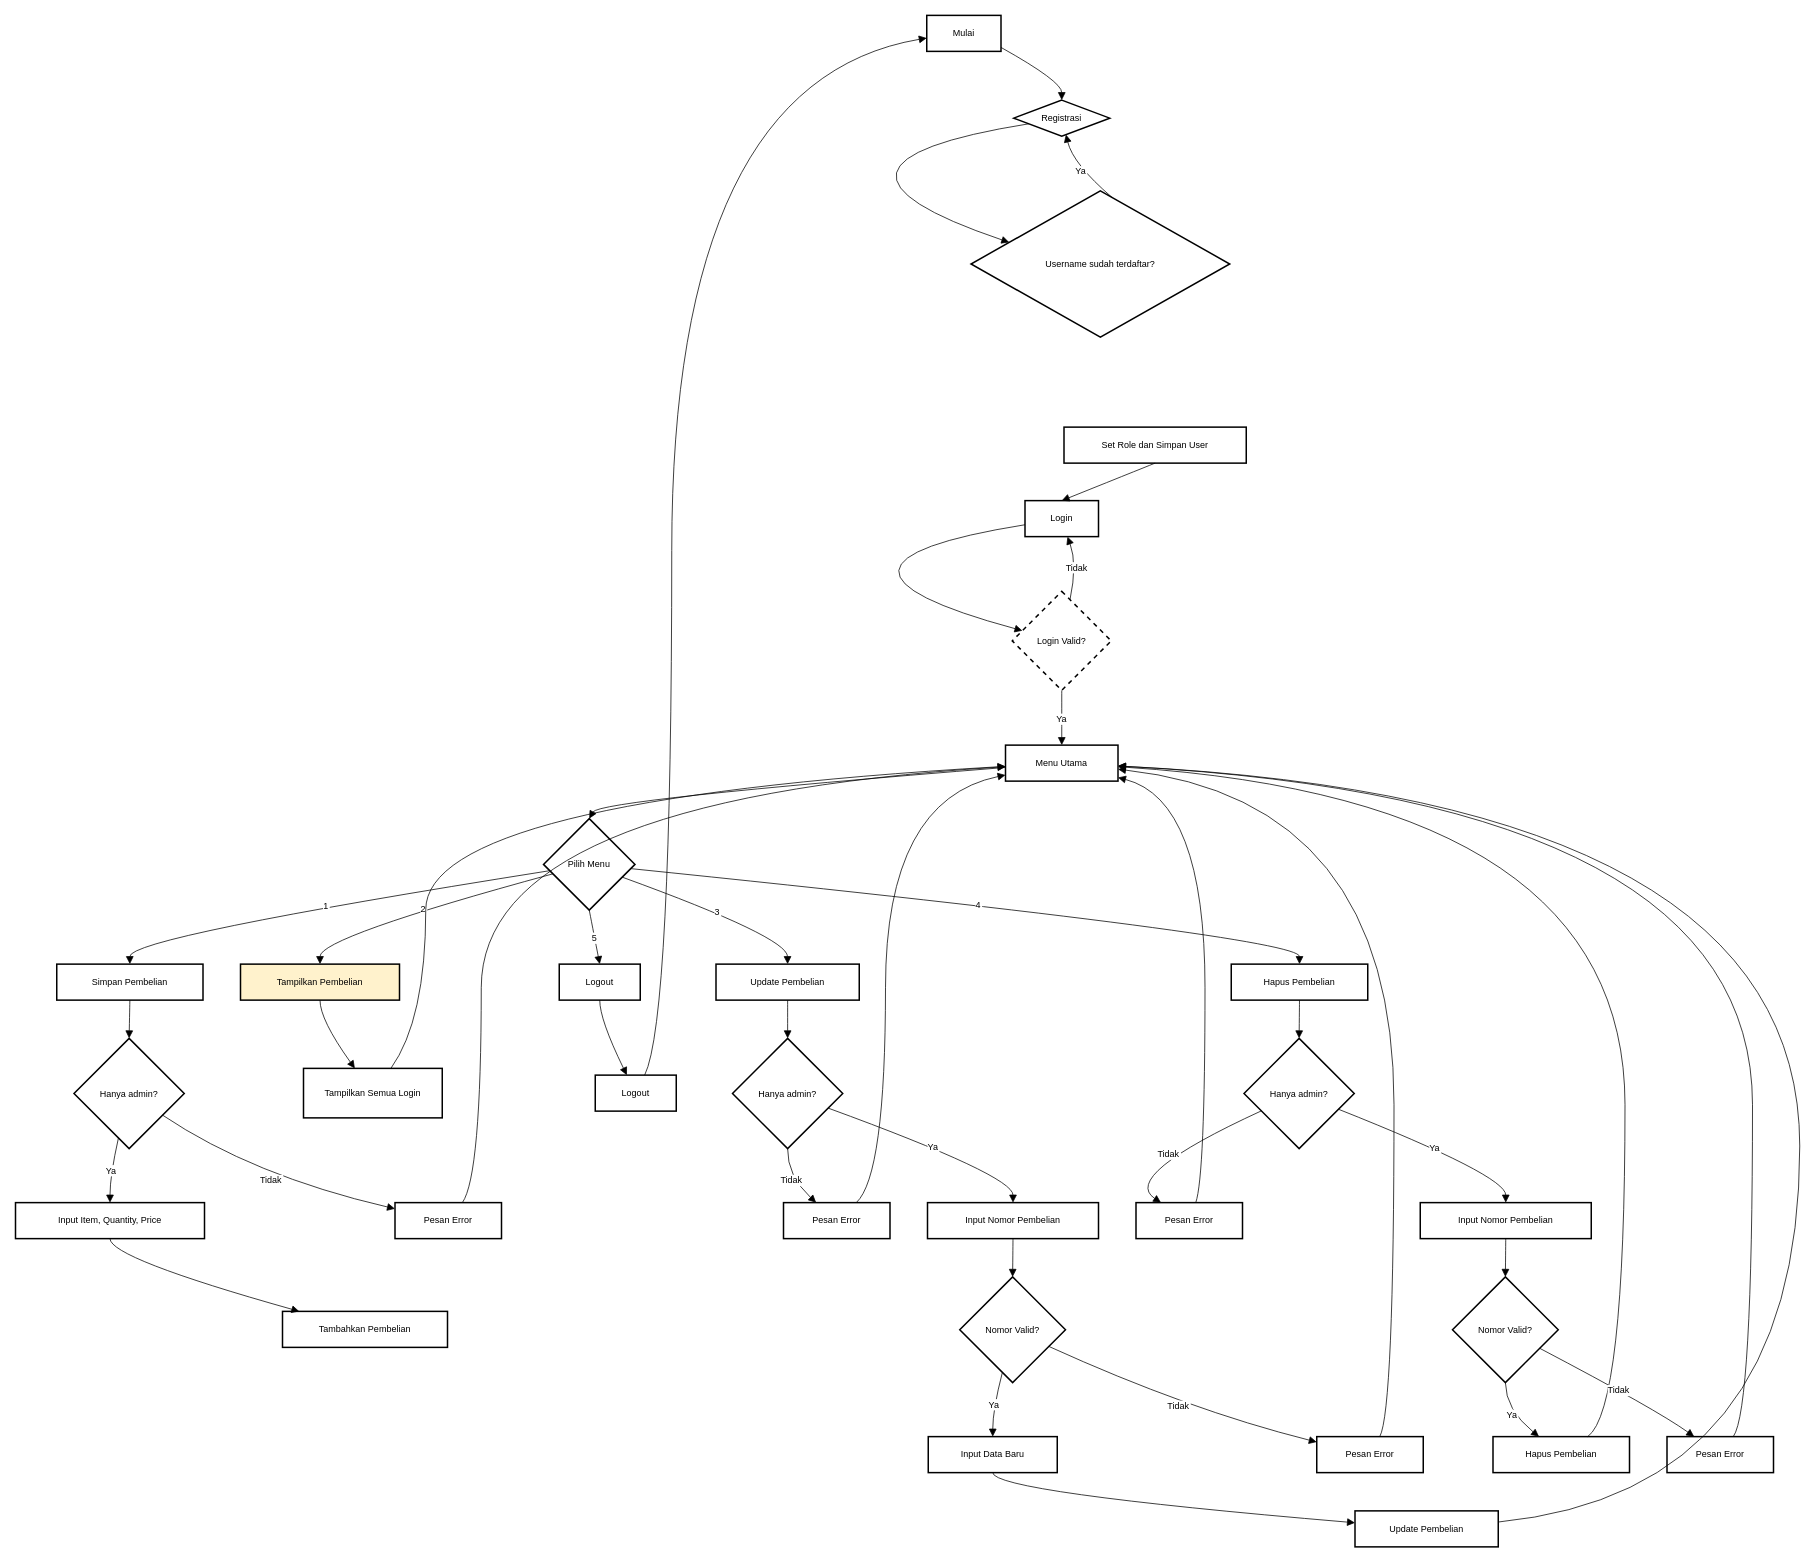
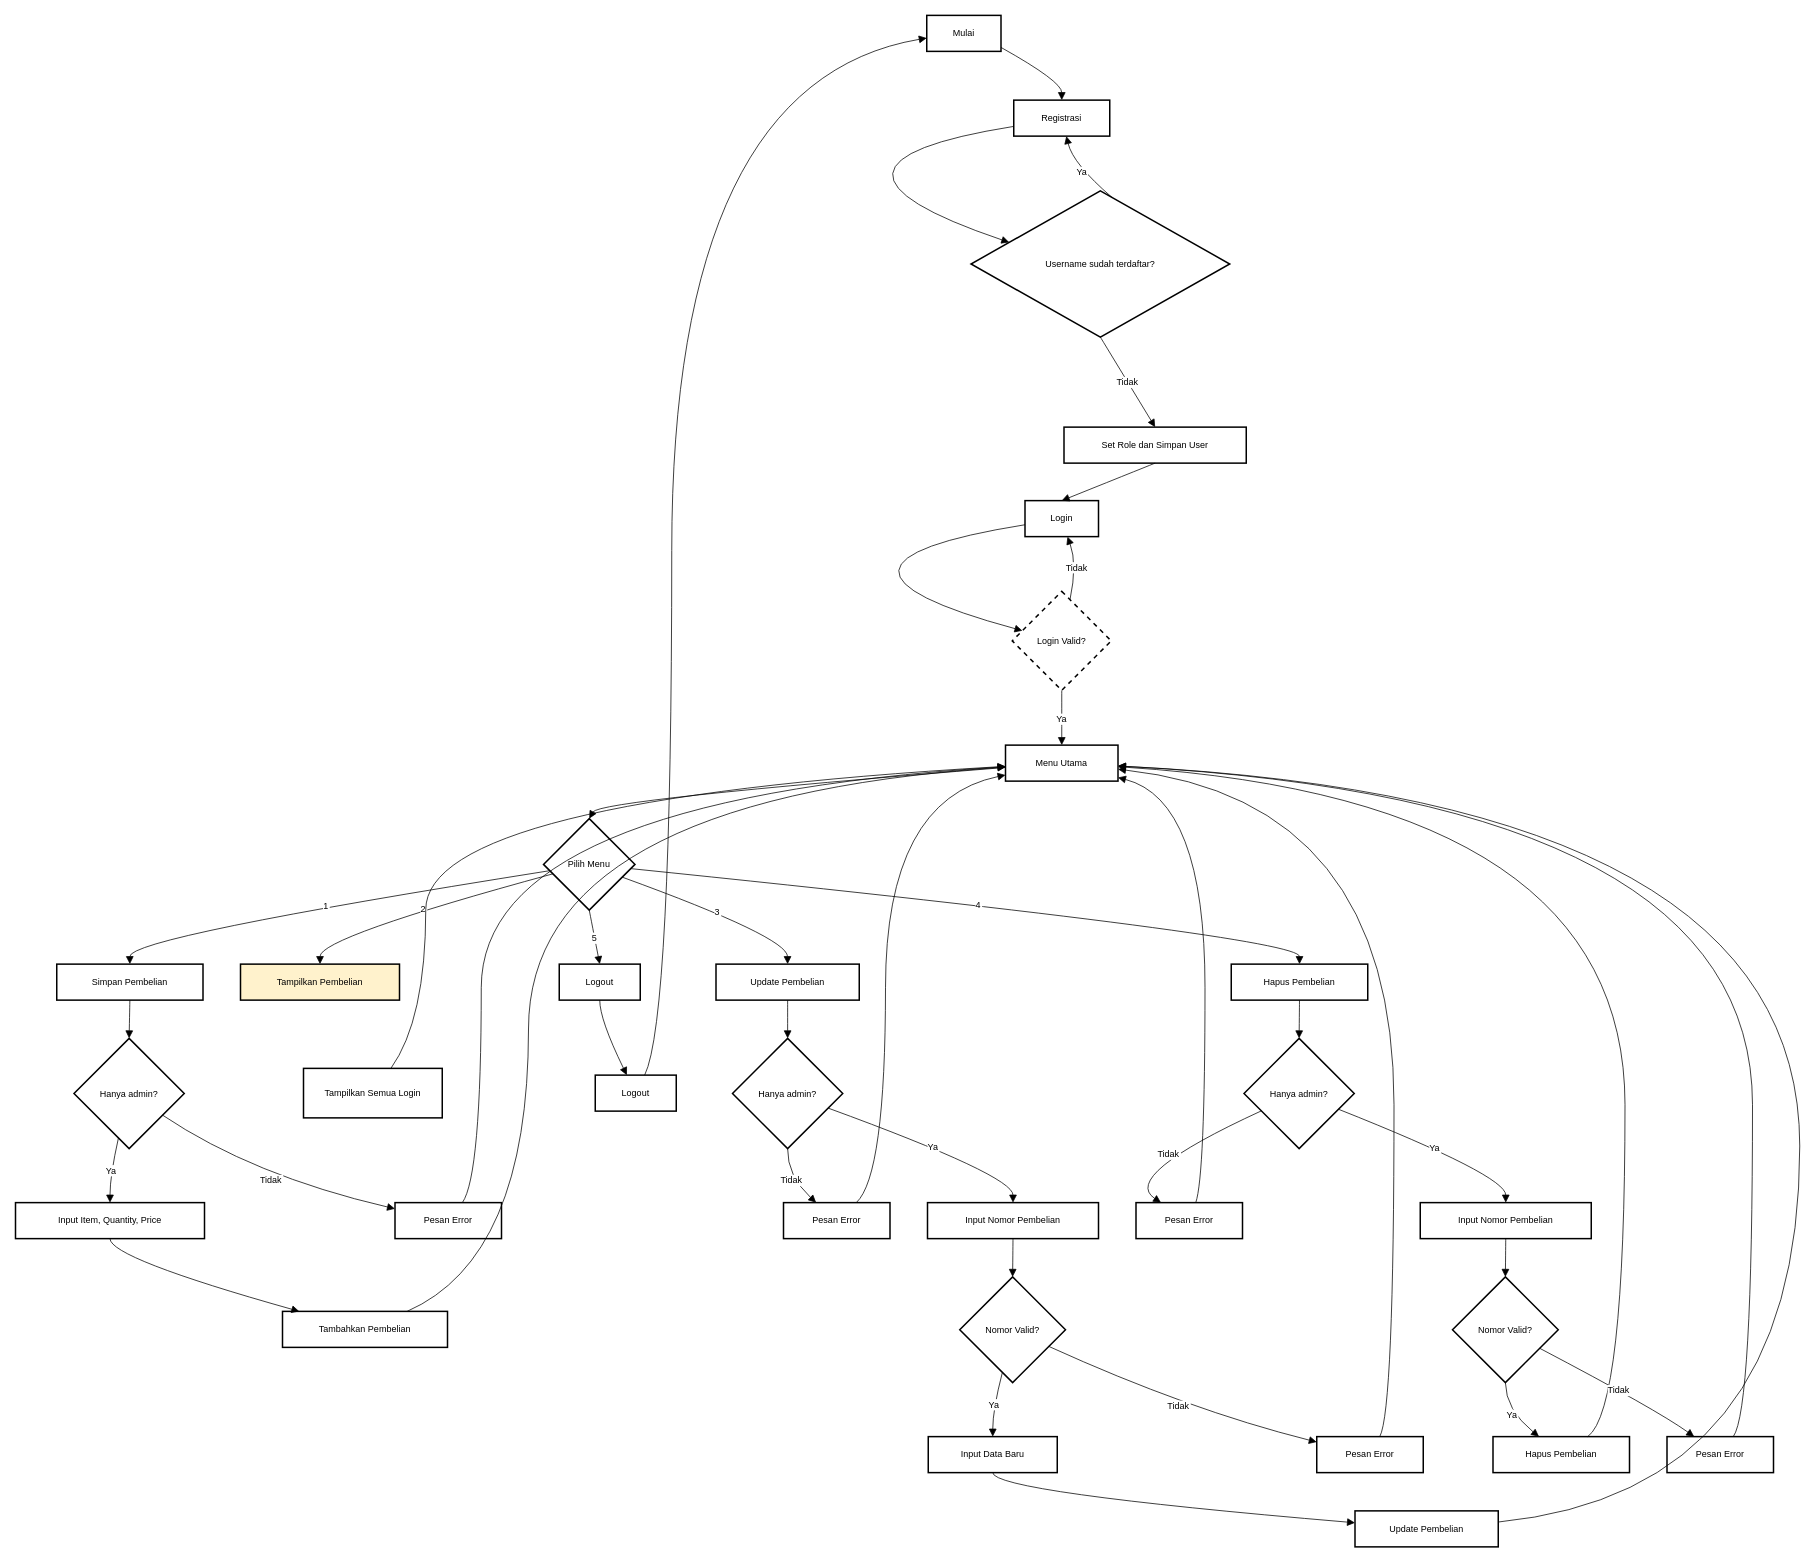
(1062, 118) -> (1062, 118)
none -> (1126, 380)
none -> (551, 940)
(331, 1033) -> none
